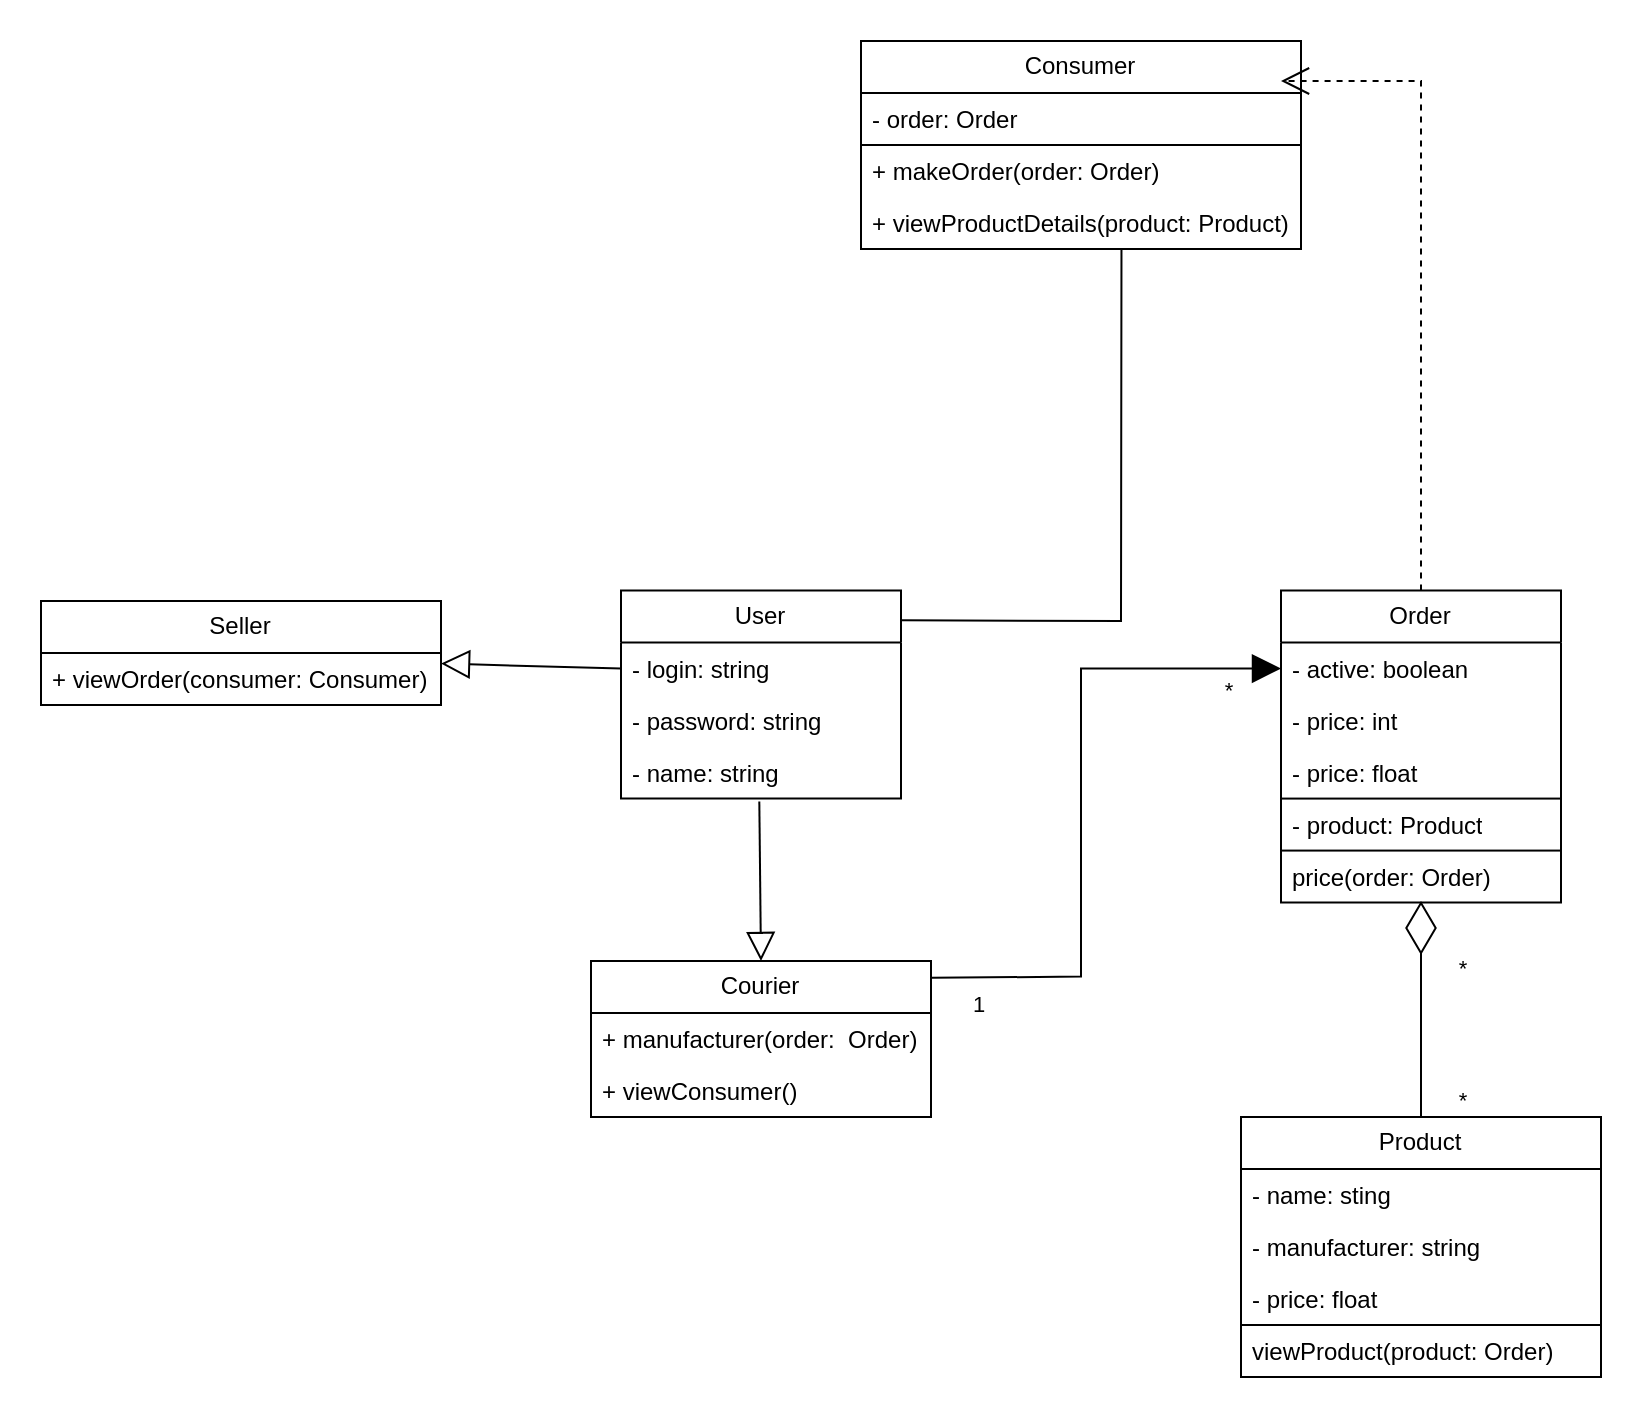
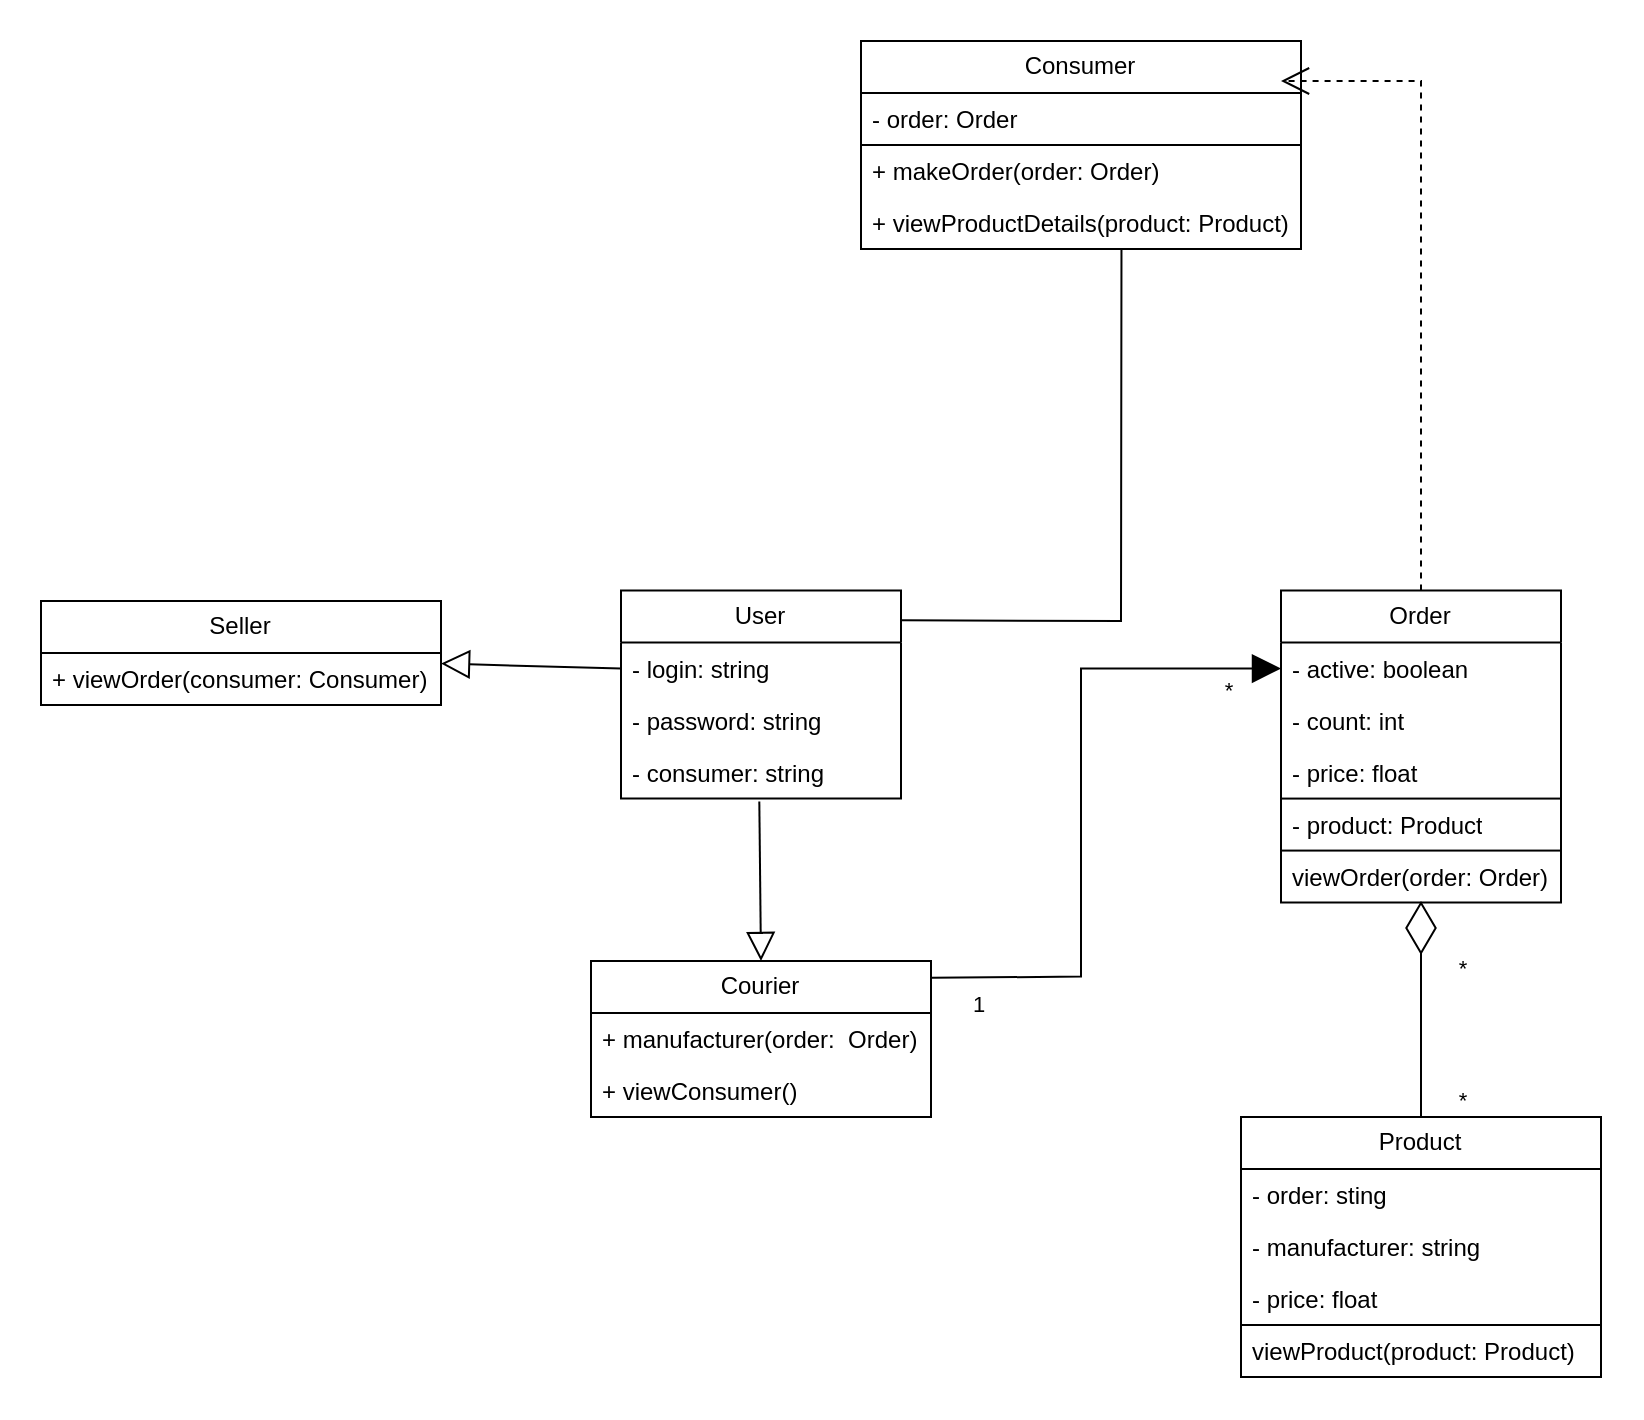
(1358, 723) -> (1361, 723)
(715, 775) -> (741, 775)
(1411, 879) -> (1423, 894)
(1328, 1197) -> (1335, 1197)
(1423, 1368) -> (1423, 1368)
